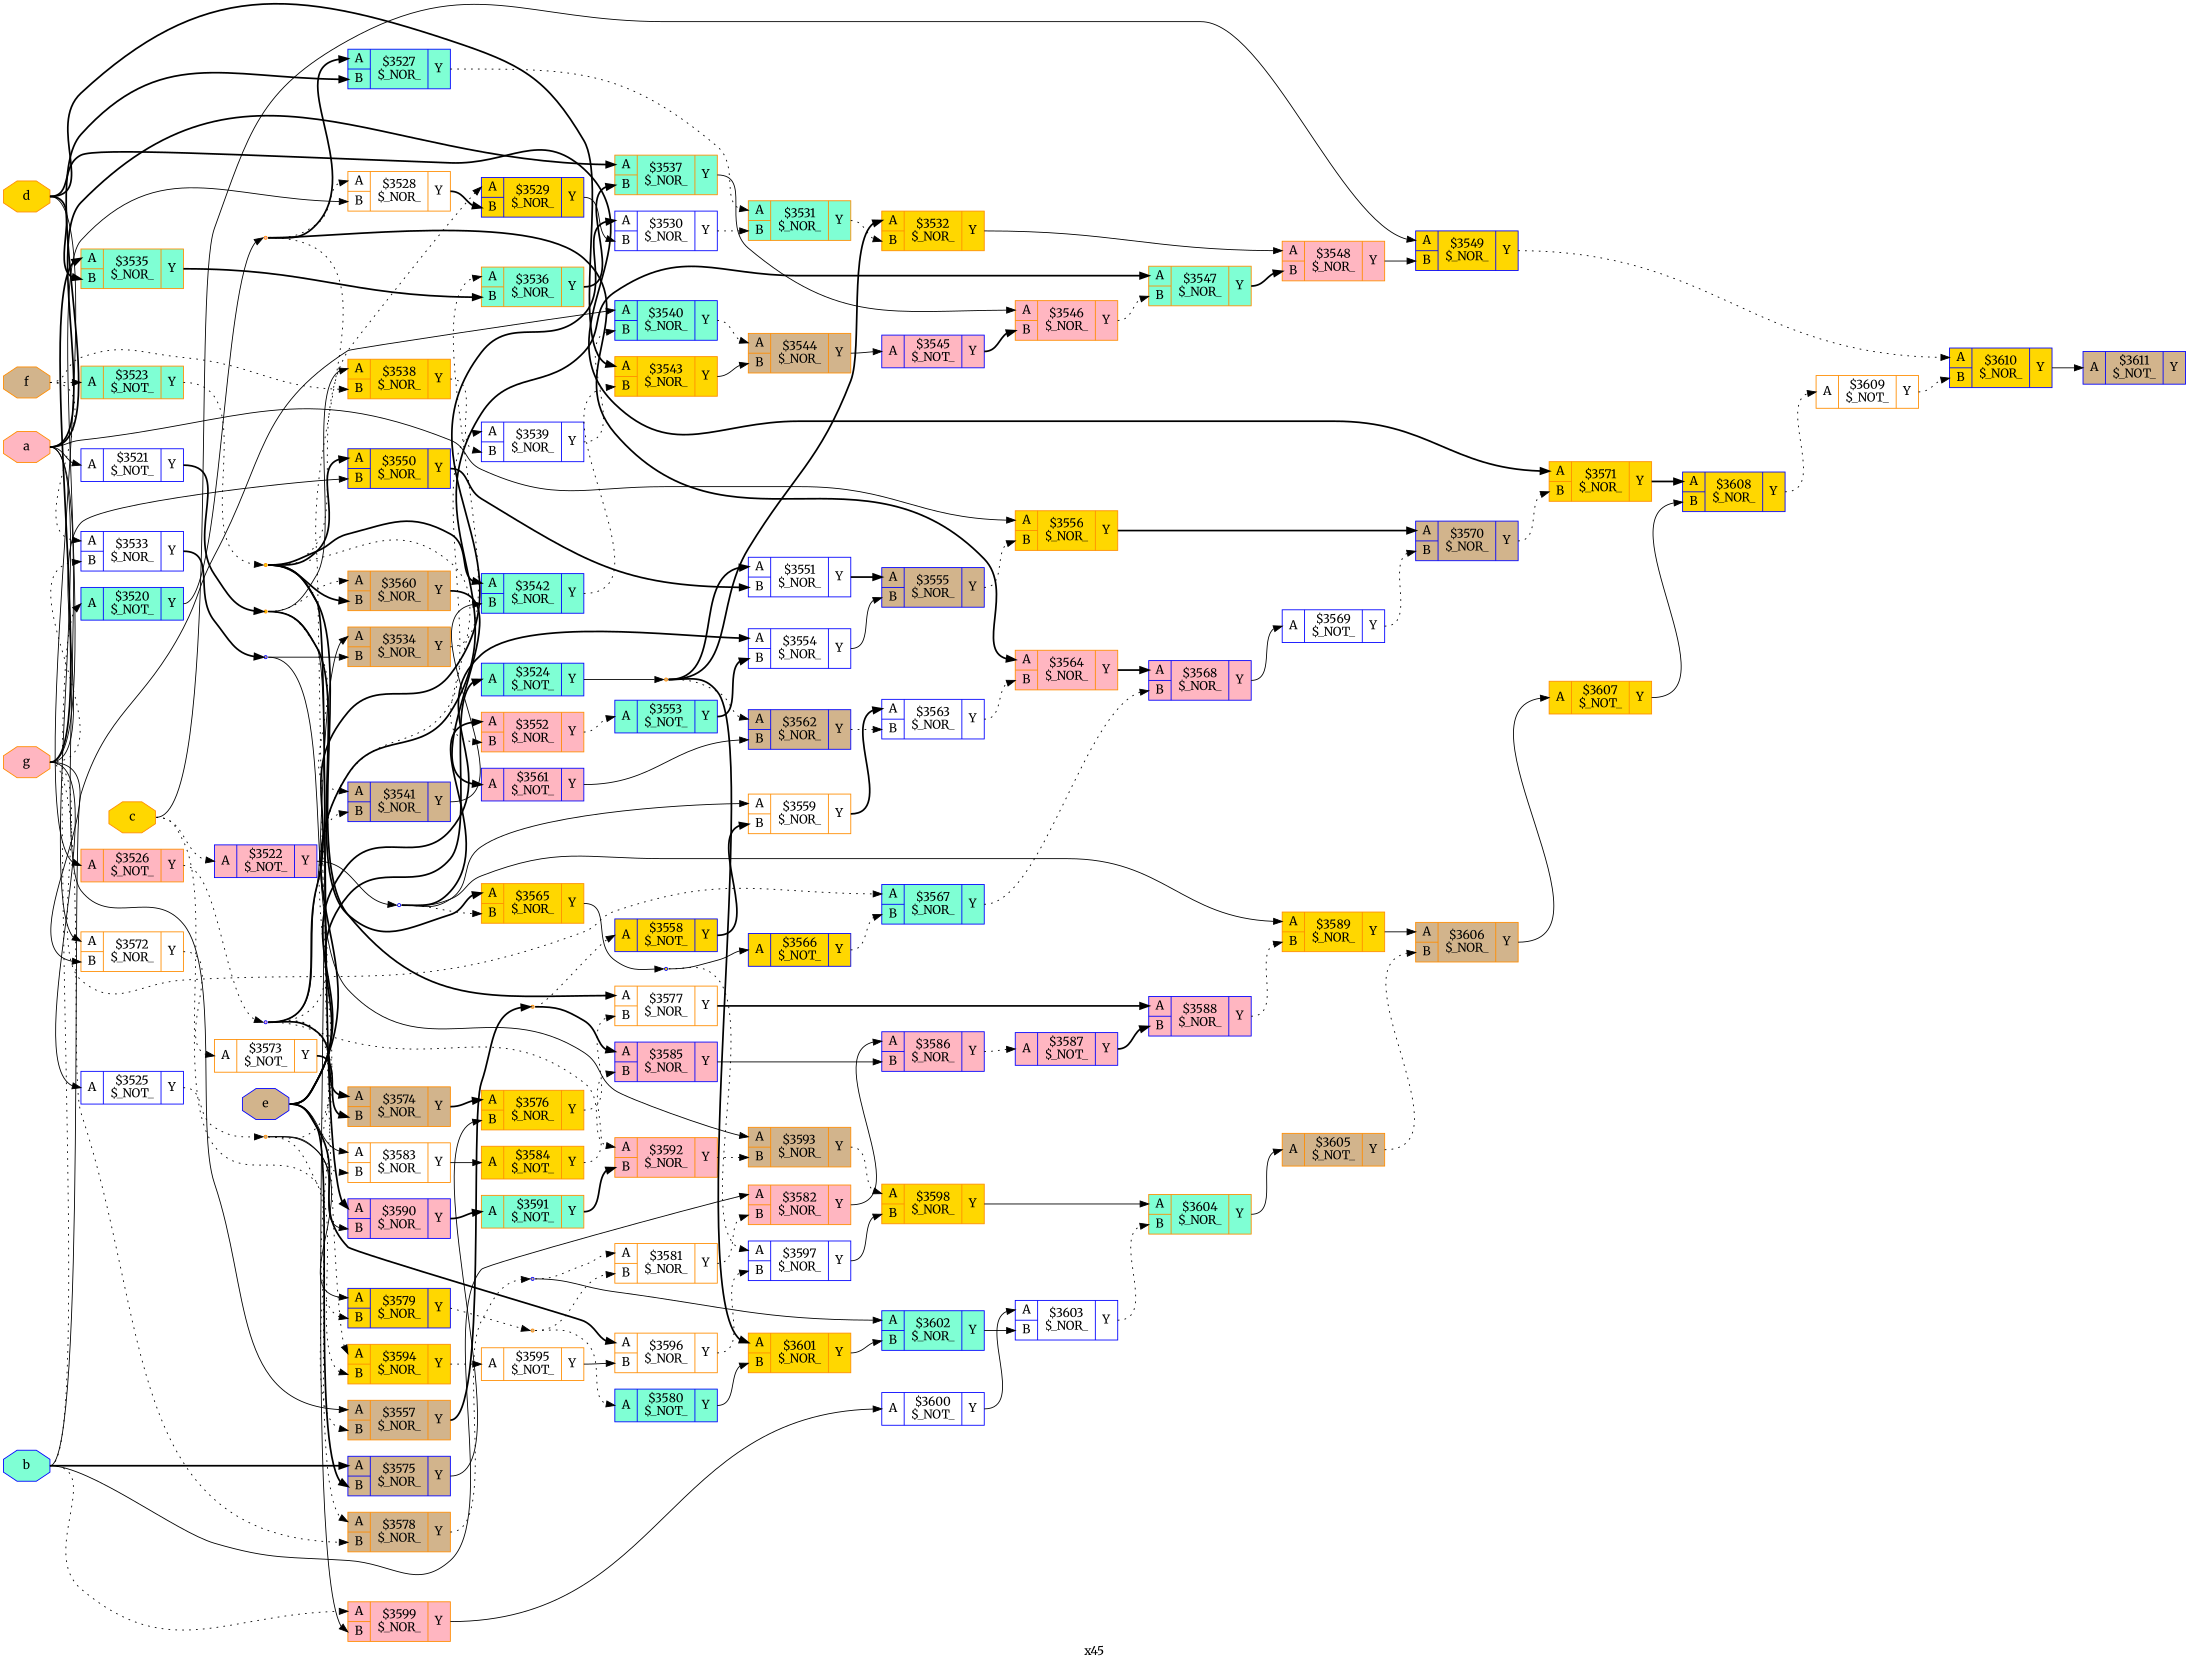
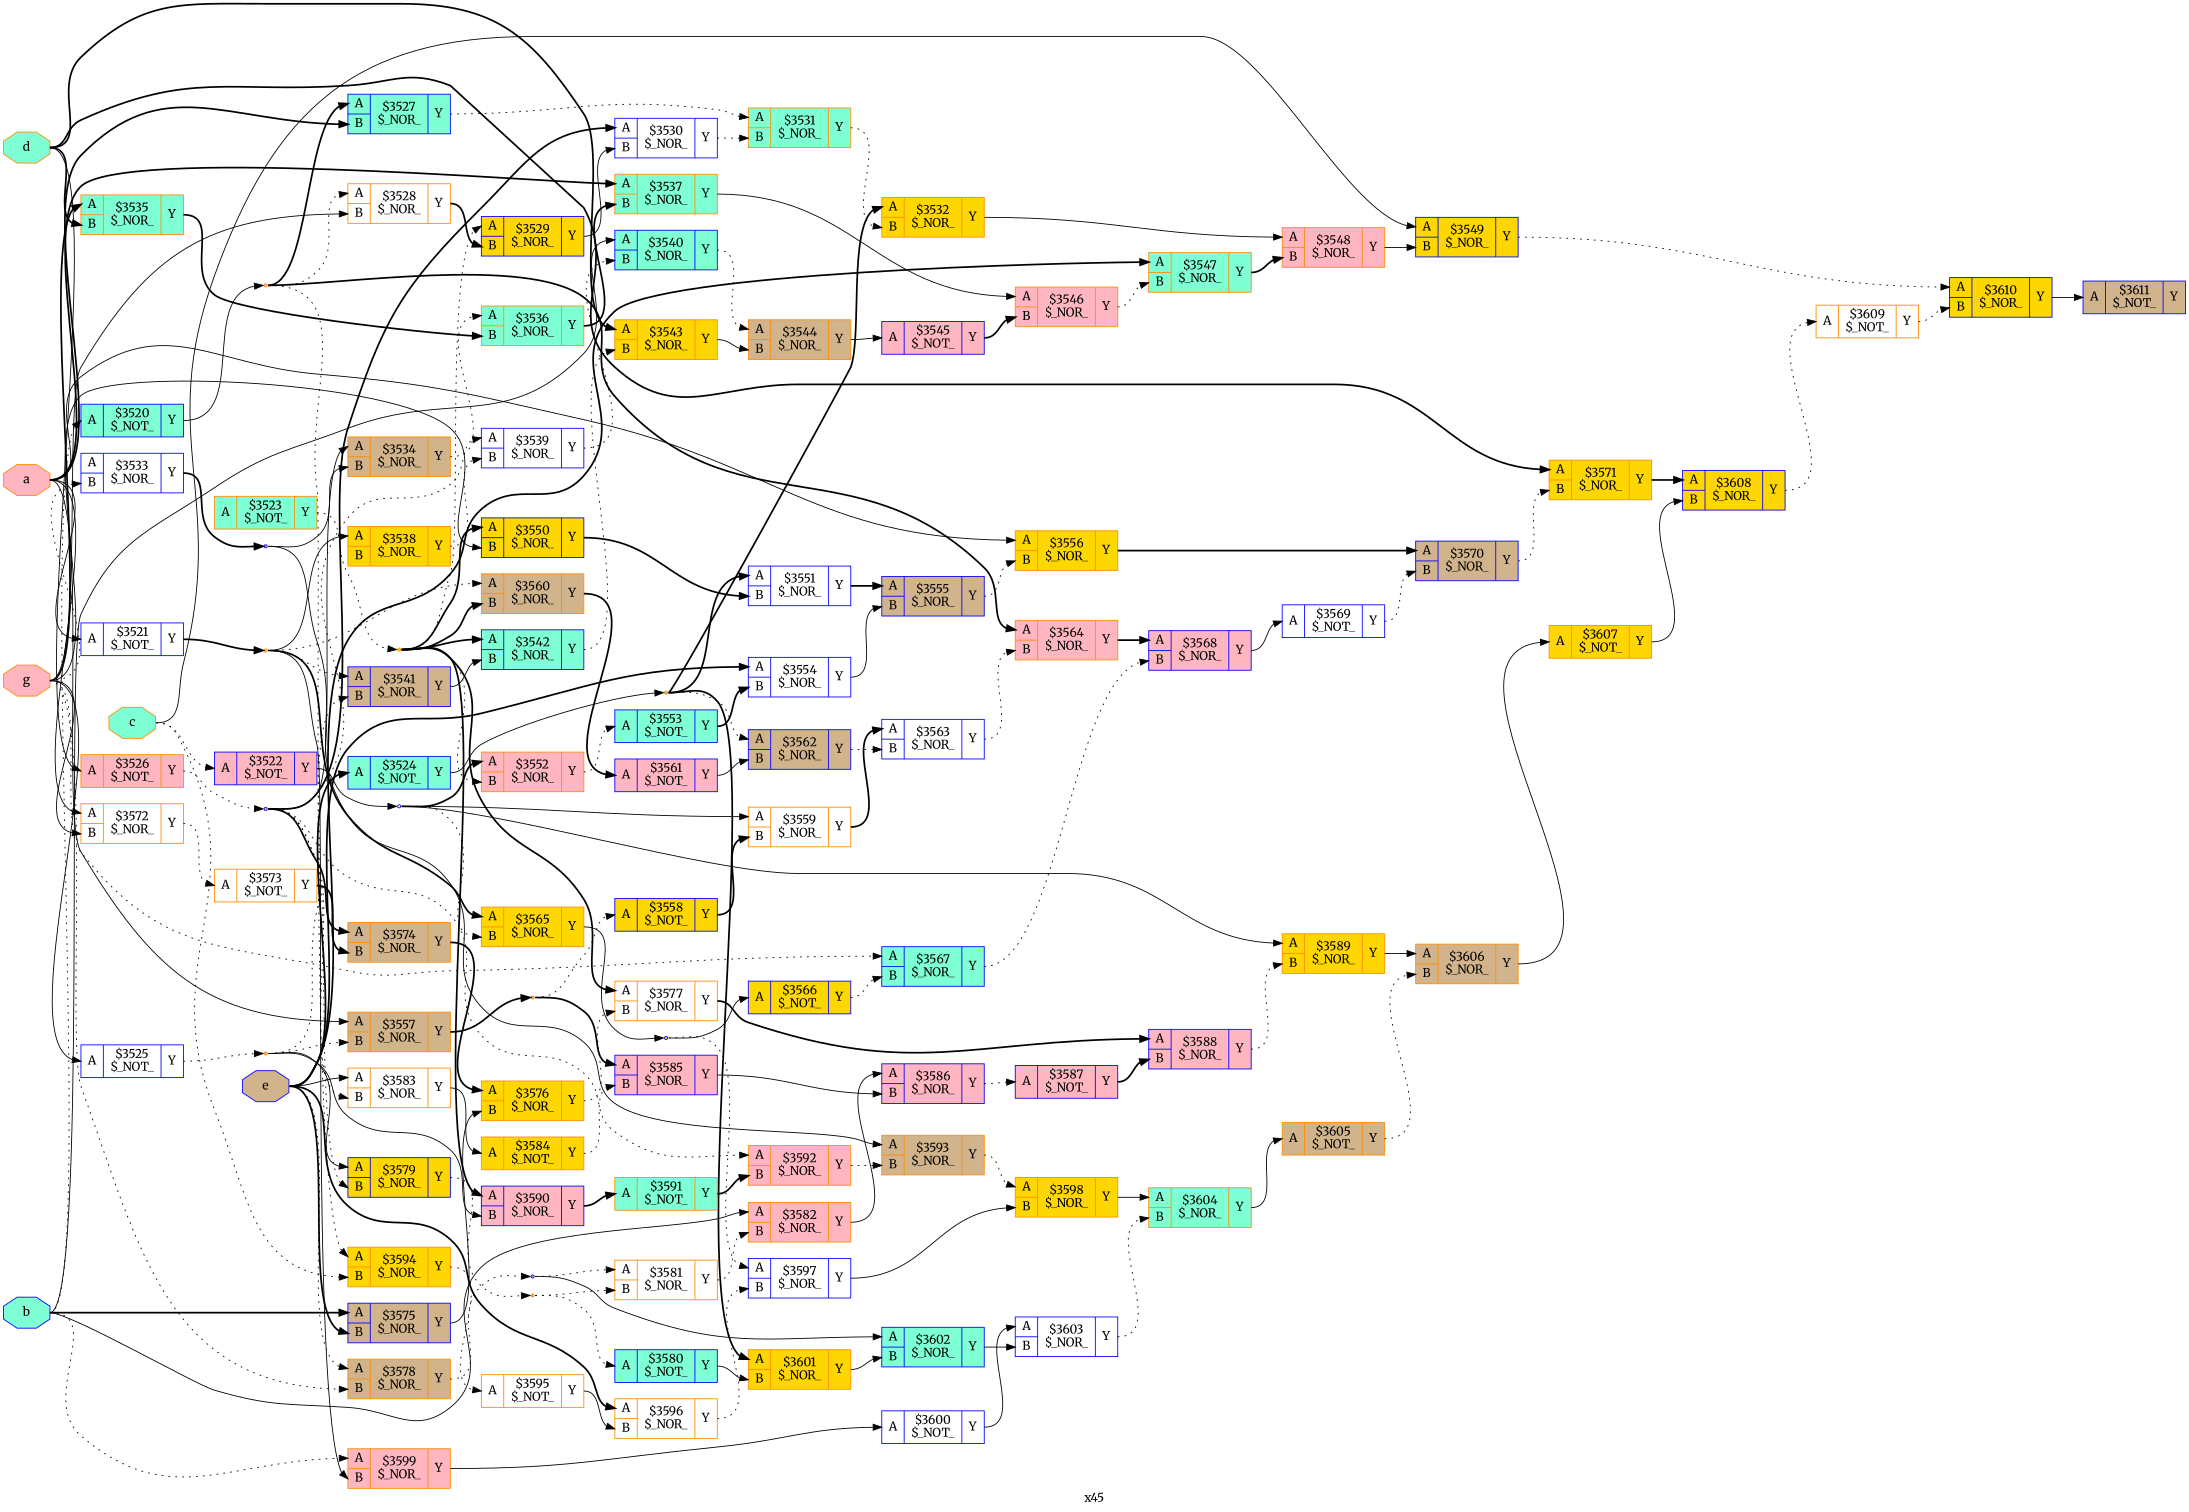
(27, 196) -> (27, 148)
(27, 382) -> none
(132, 817) -> (132, 723)
